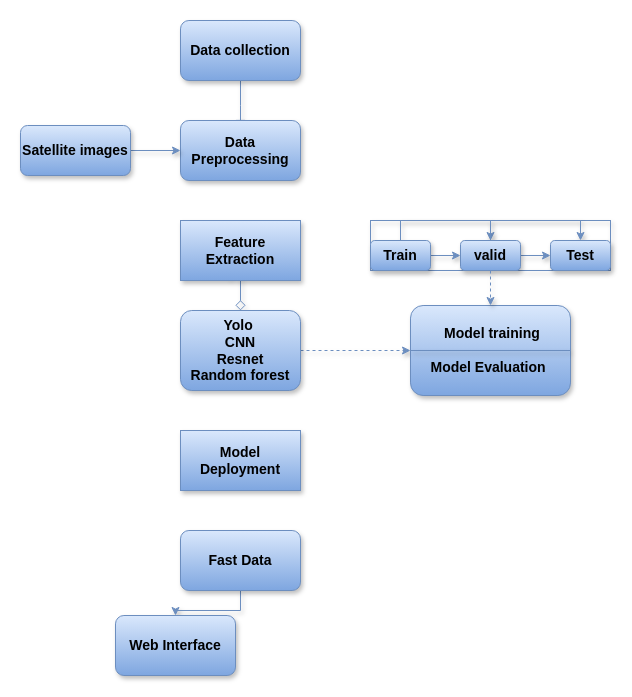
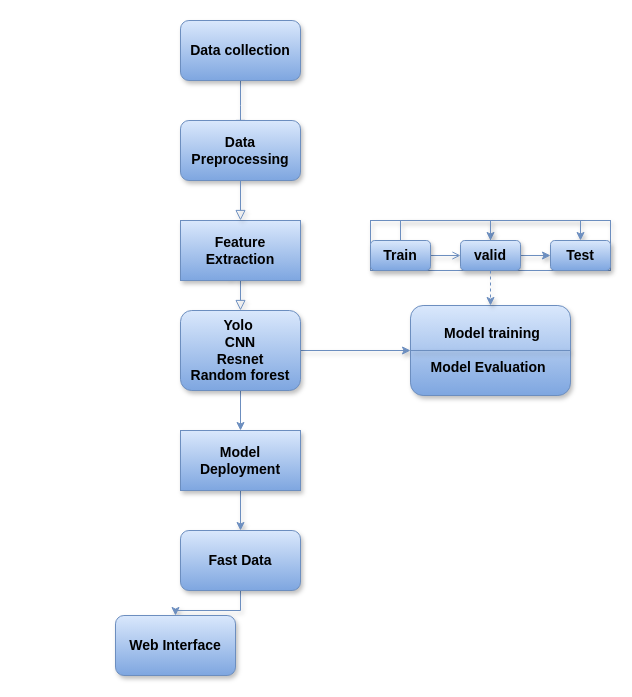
(76, 151) -> none
(152, 151) -> none
none -> (241, 195)
(452, 256) -> (453, 256)
(241, 299) -> (241, 299)
(352, 351) -> (352, 351)
none -> (241, 407)
none -> (241, 507)
